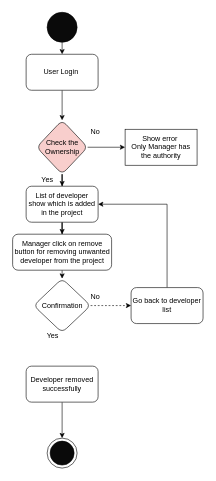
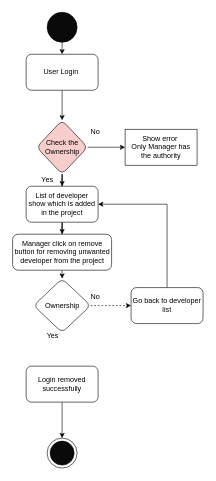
(62, 306) -> (62, 306)
(62, 384) -> (62, 384)
